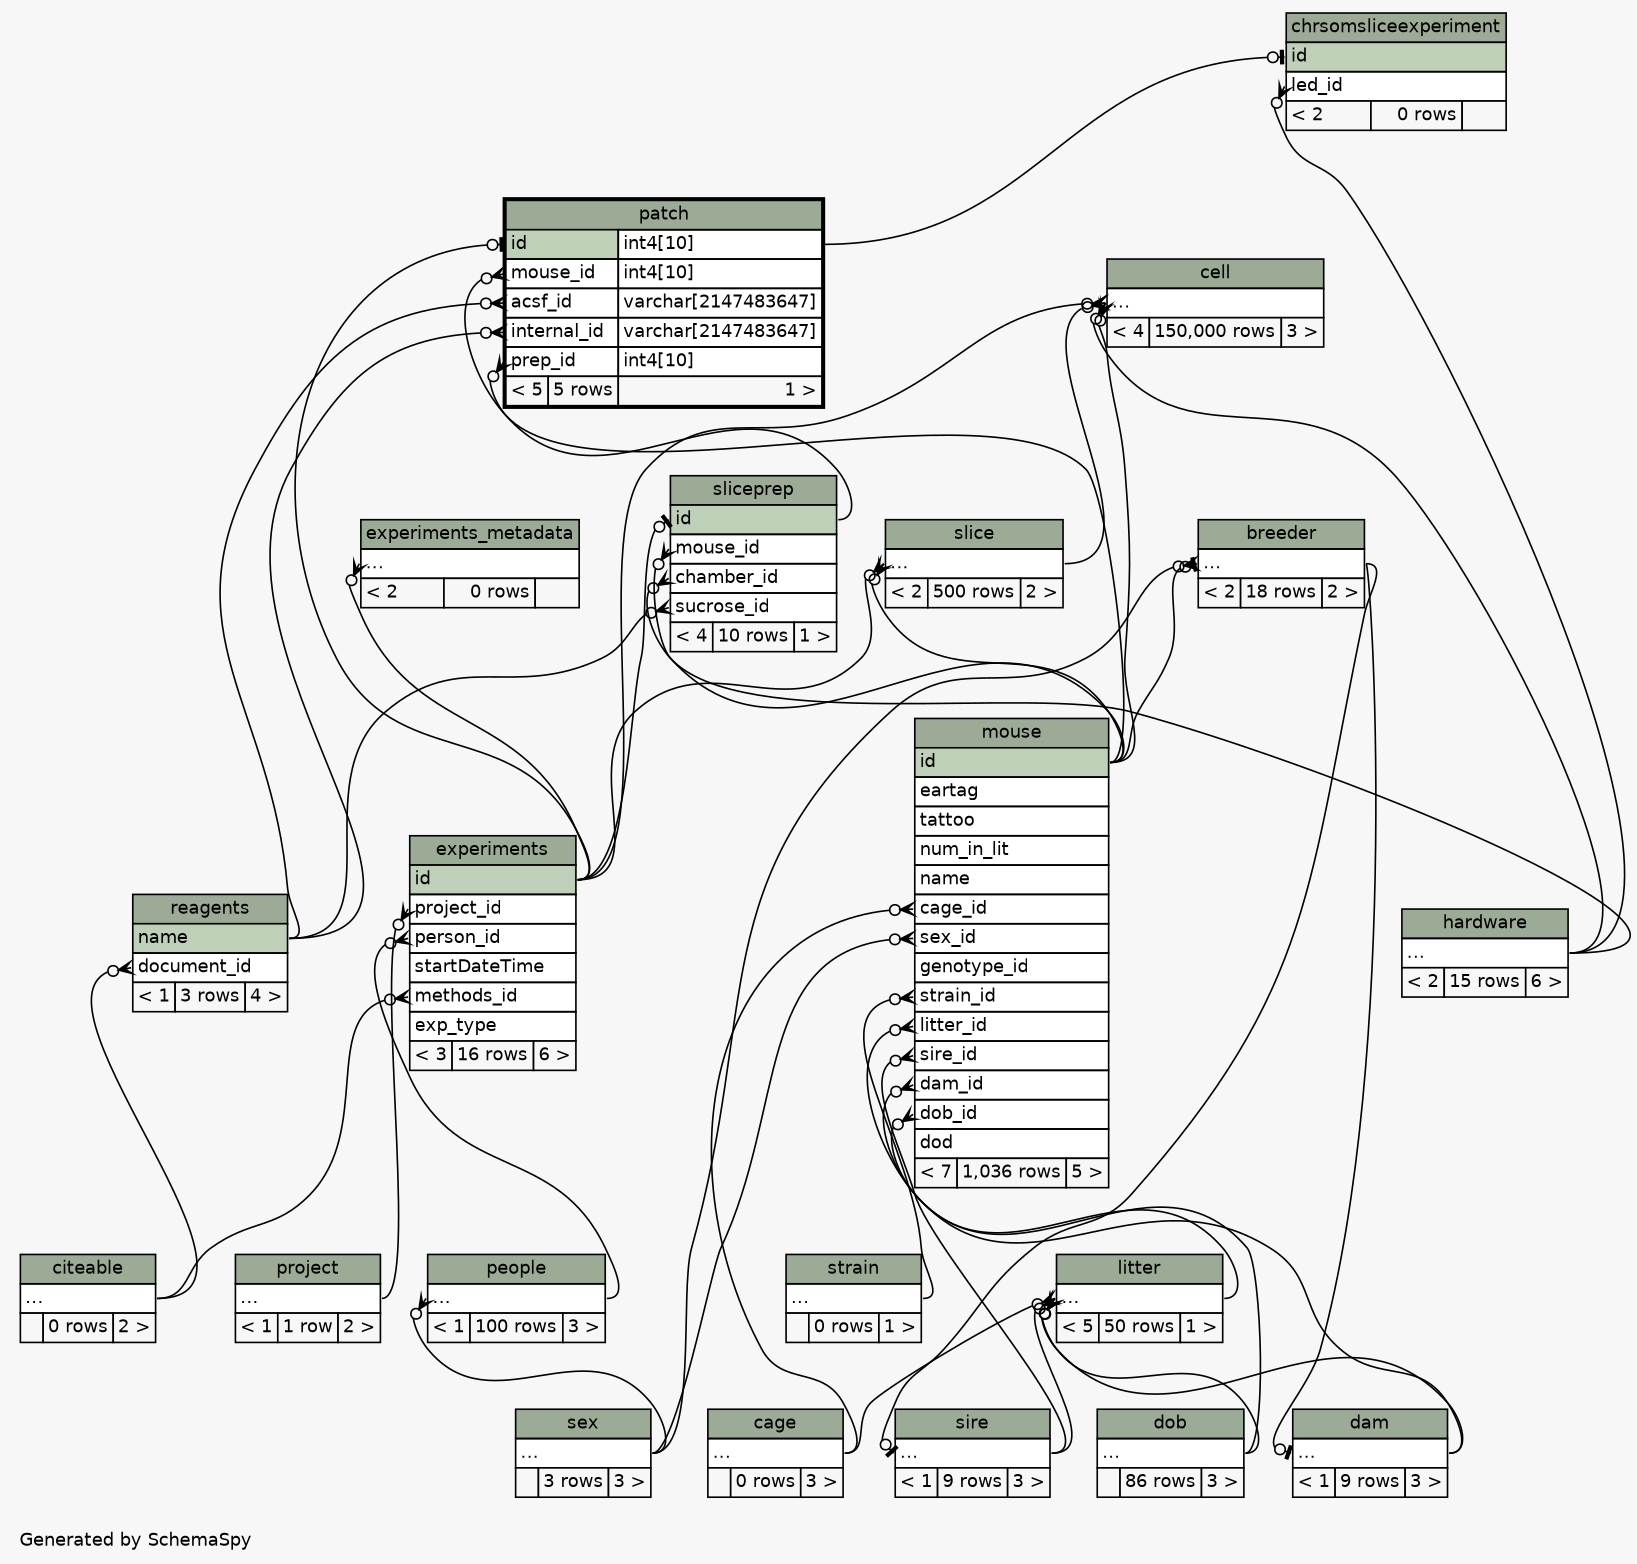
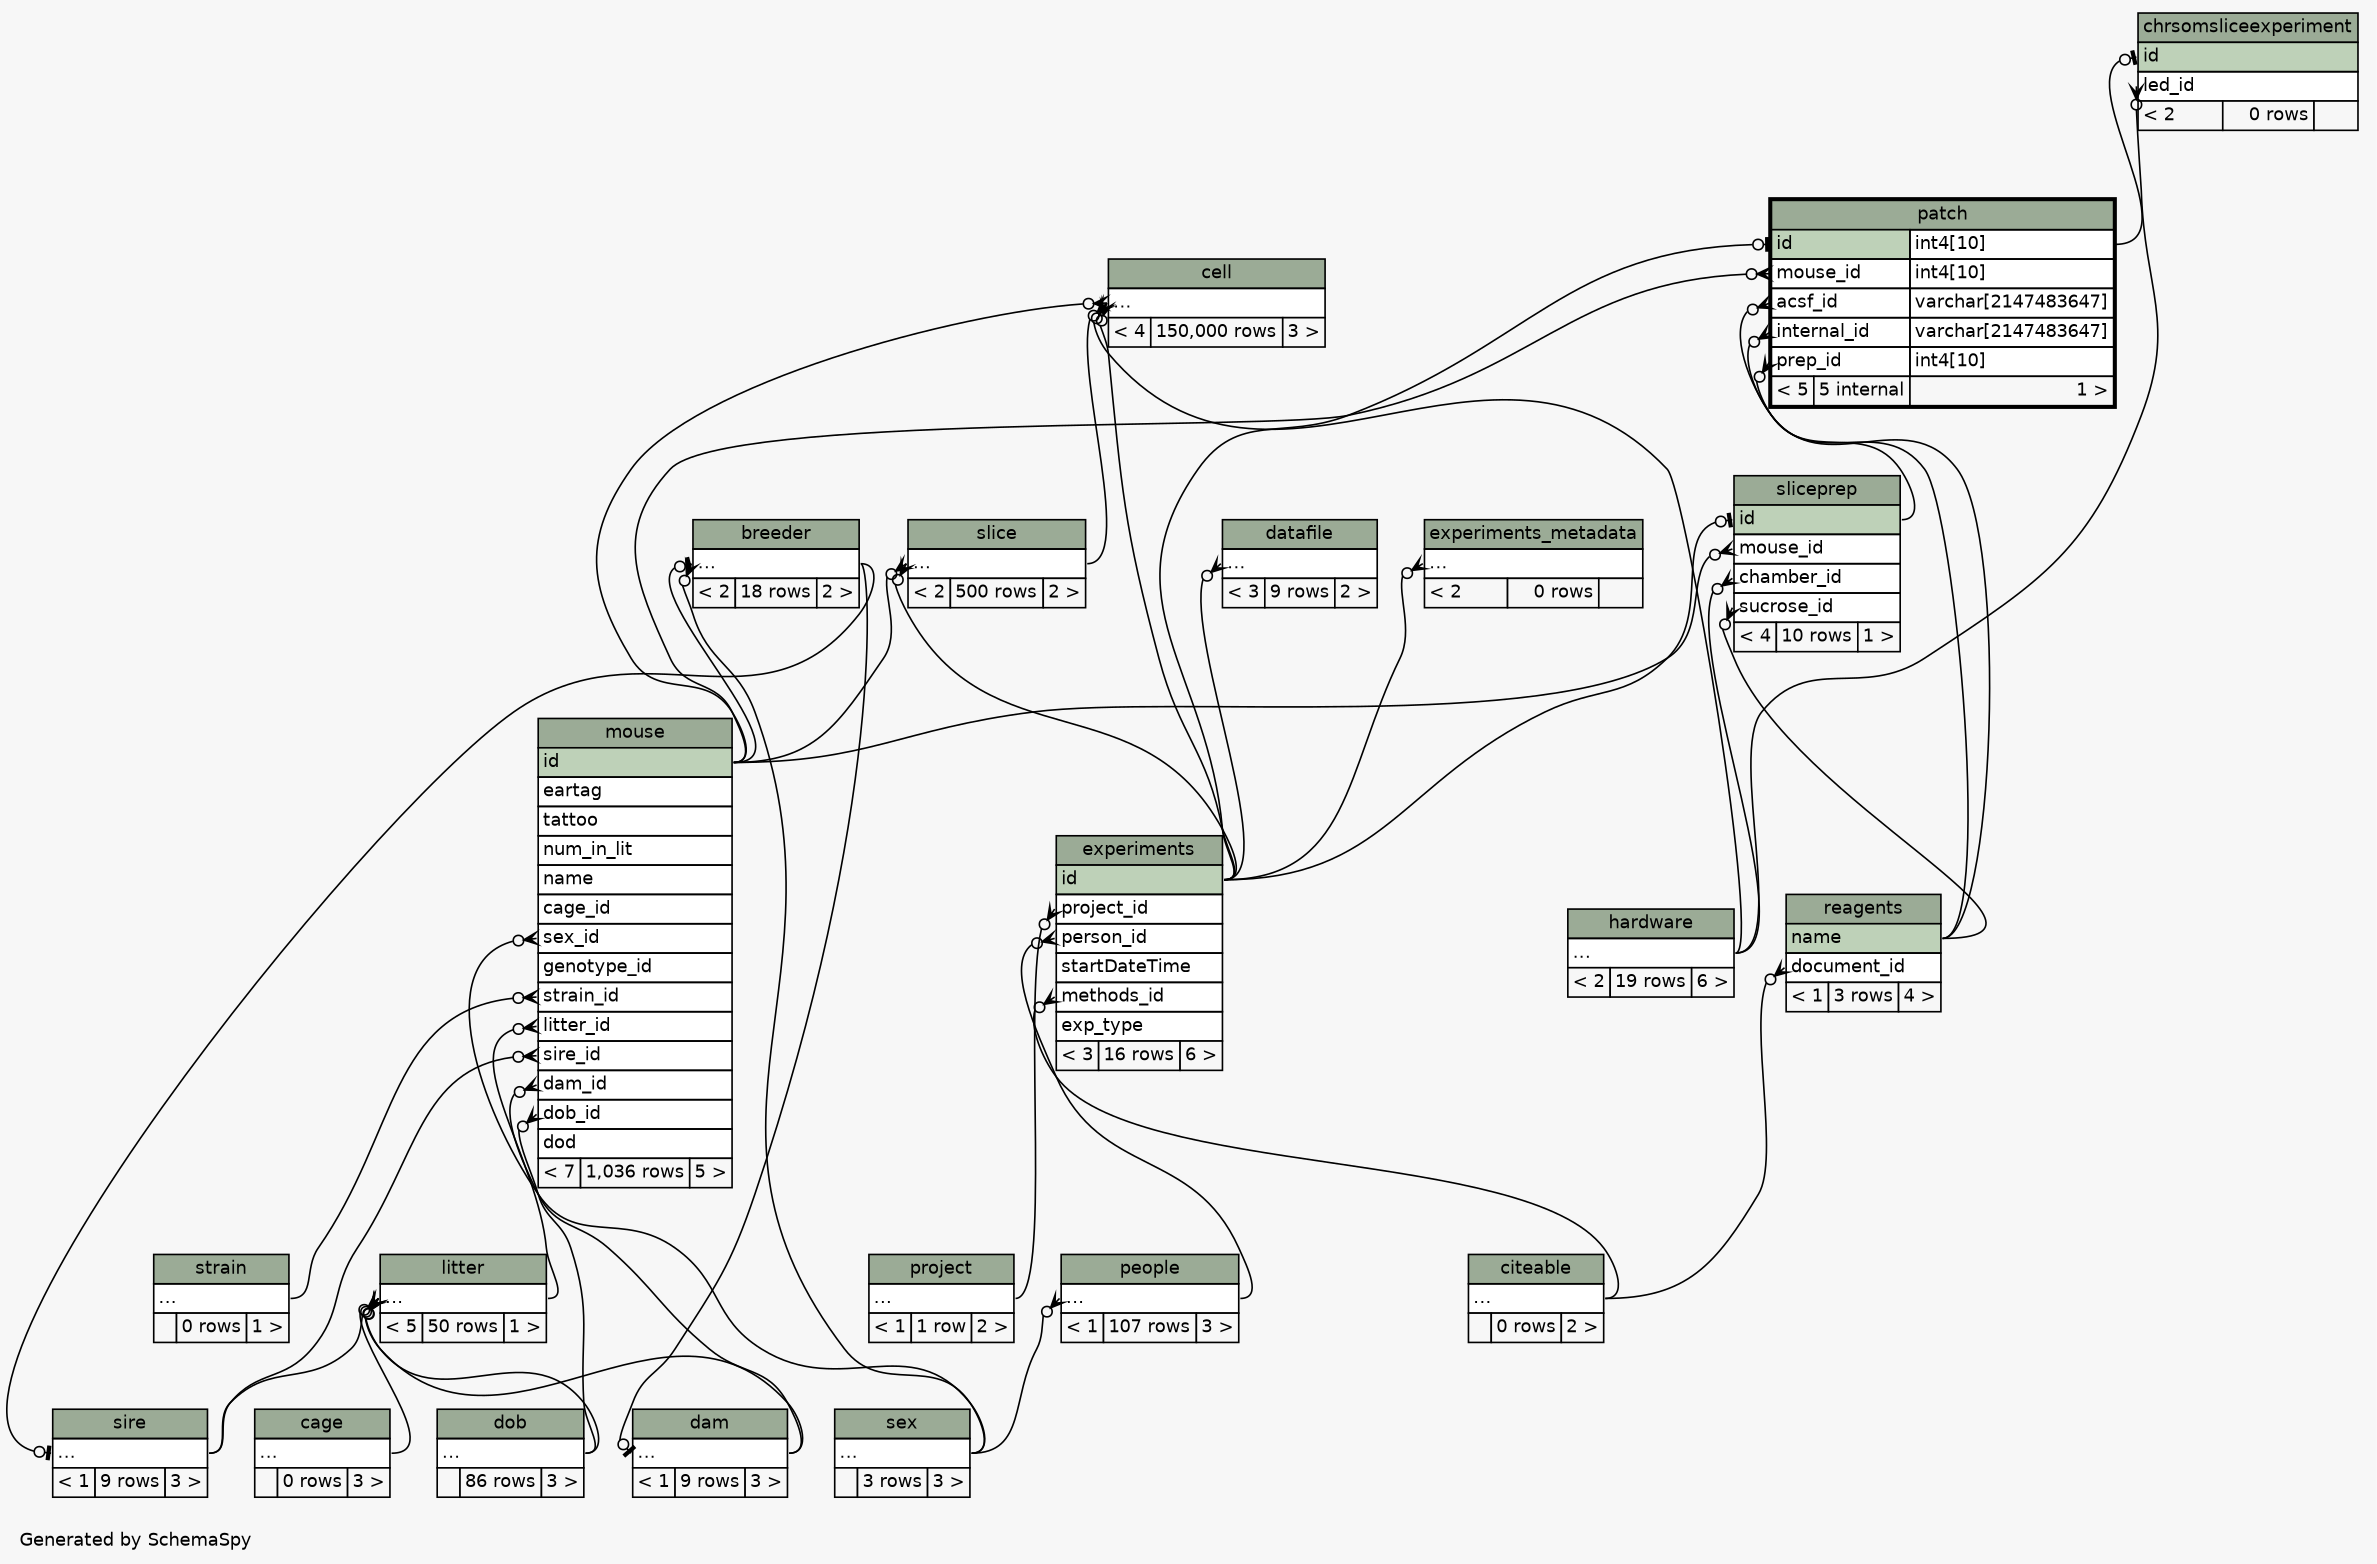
(583, 390) -> (1862, 390)
none -> (1299, 564)
(1485, 982) -> (1651, 982)
(715, 1205) -> none
(516, 1327) -> (1150, 1327)
